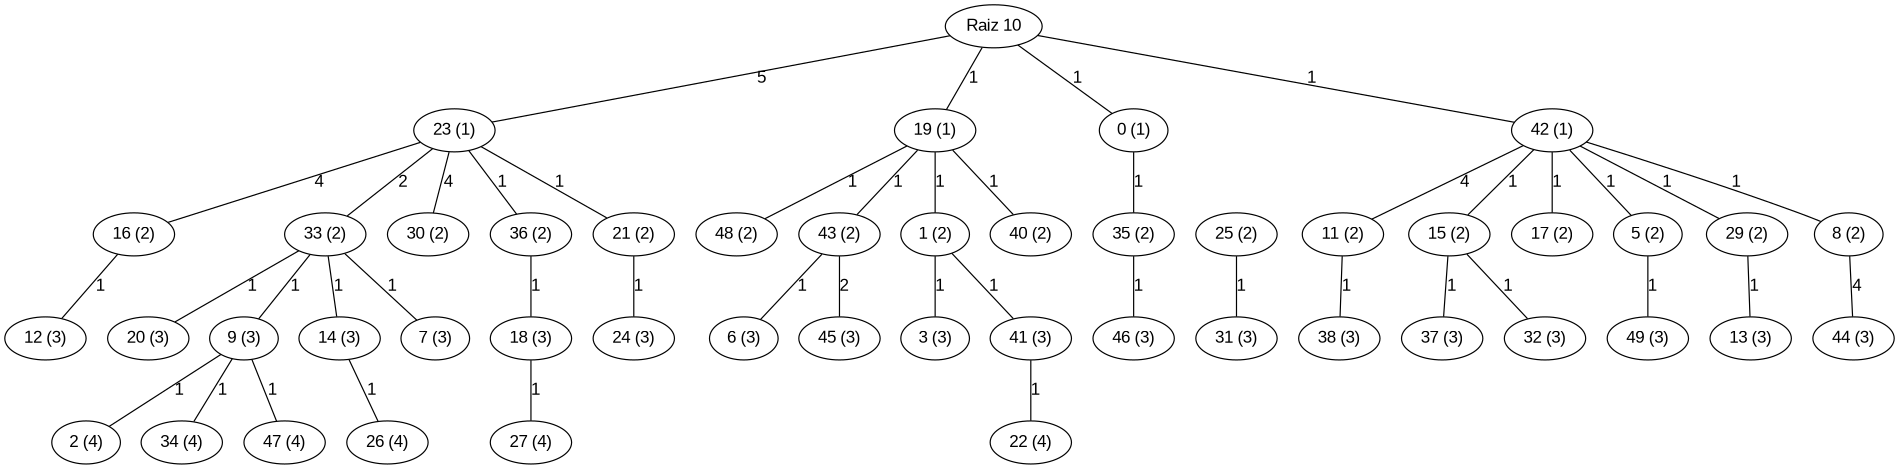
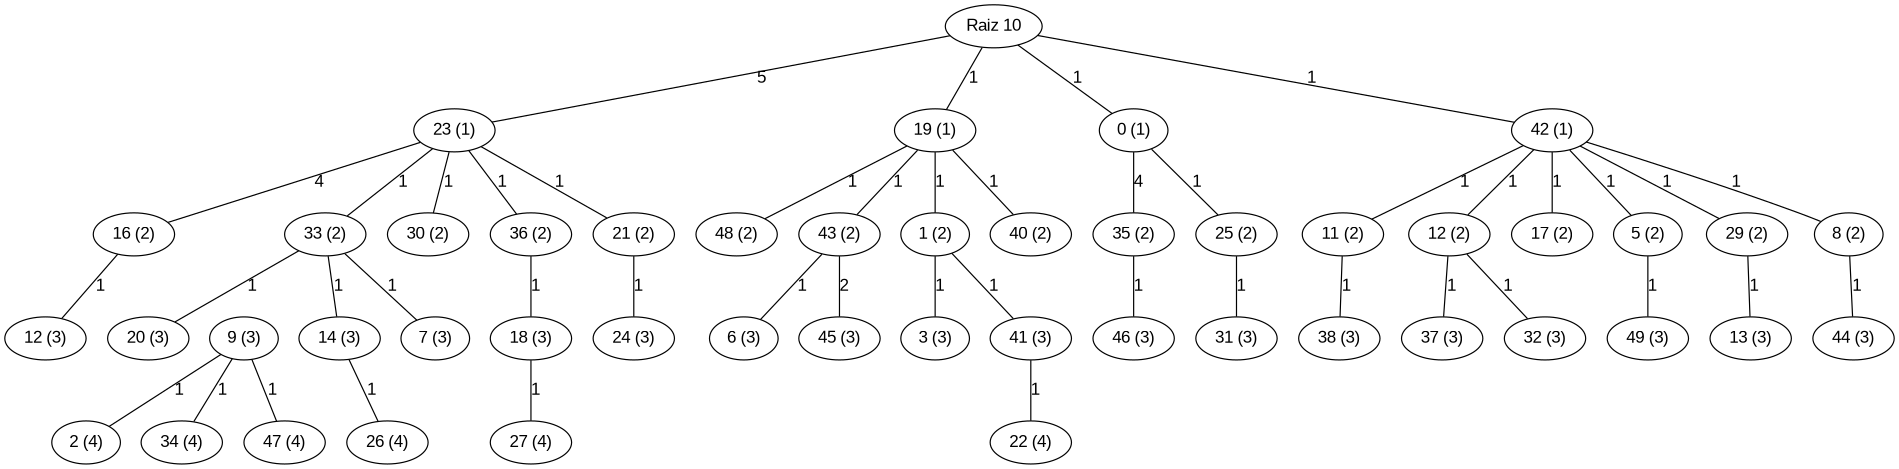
(403, 182) -> (403, 182)
(448, 182) -> (448, 182)
(1138, 182) -> (1138, 182)
none -> (1185, 182)
(1465, 182) -> (1465, 182)
(1449, 234) -> (1449, 234)
(1857, 286) -> (1857, 286)
(284, 287) -> none
